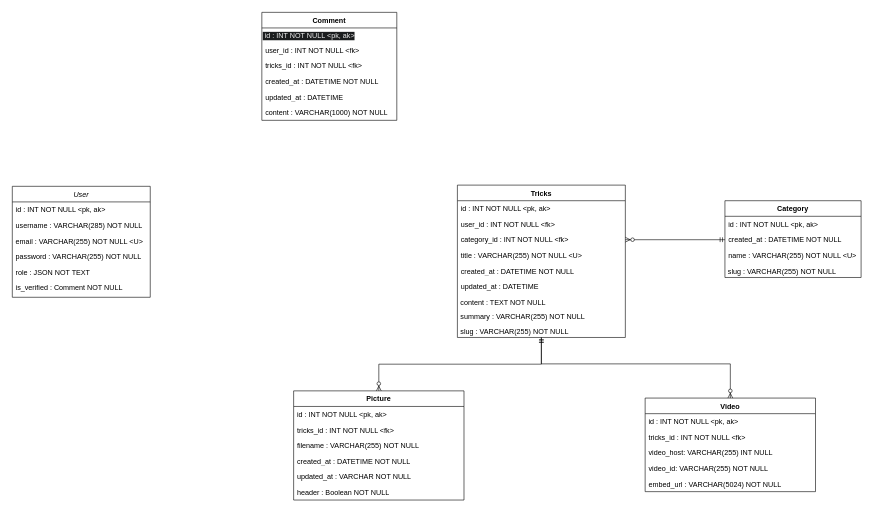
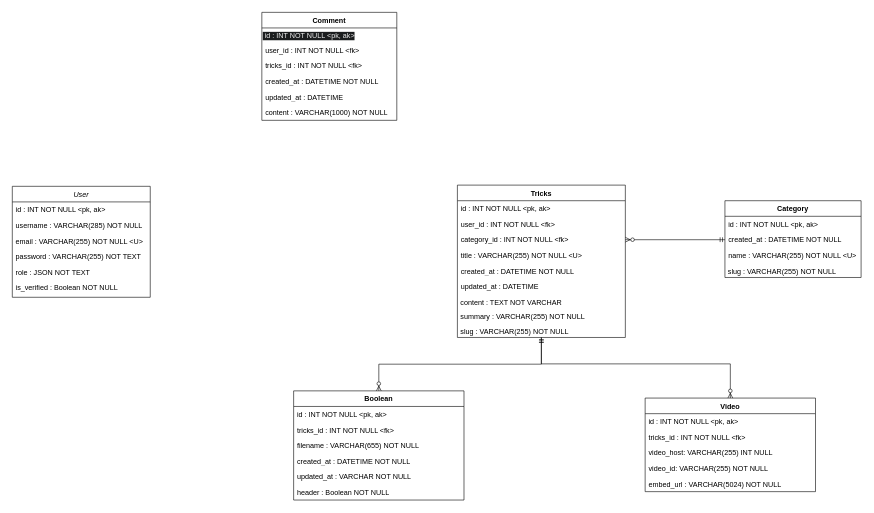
(75, 257) -> (75, 257)
(69, 288) -> (68, 288)
(500, 303) -> (506, 303)
(379, 399) -> (379, 399)
(355, 446) -> (355, 446)
